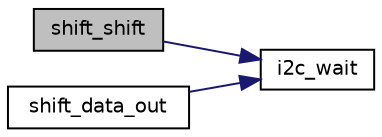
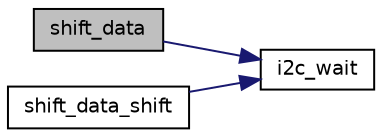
(99, 30) -> (99, 30)
(99, 107) -> (99, 107)
